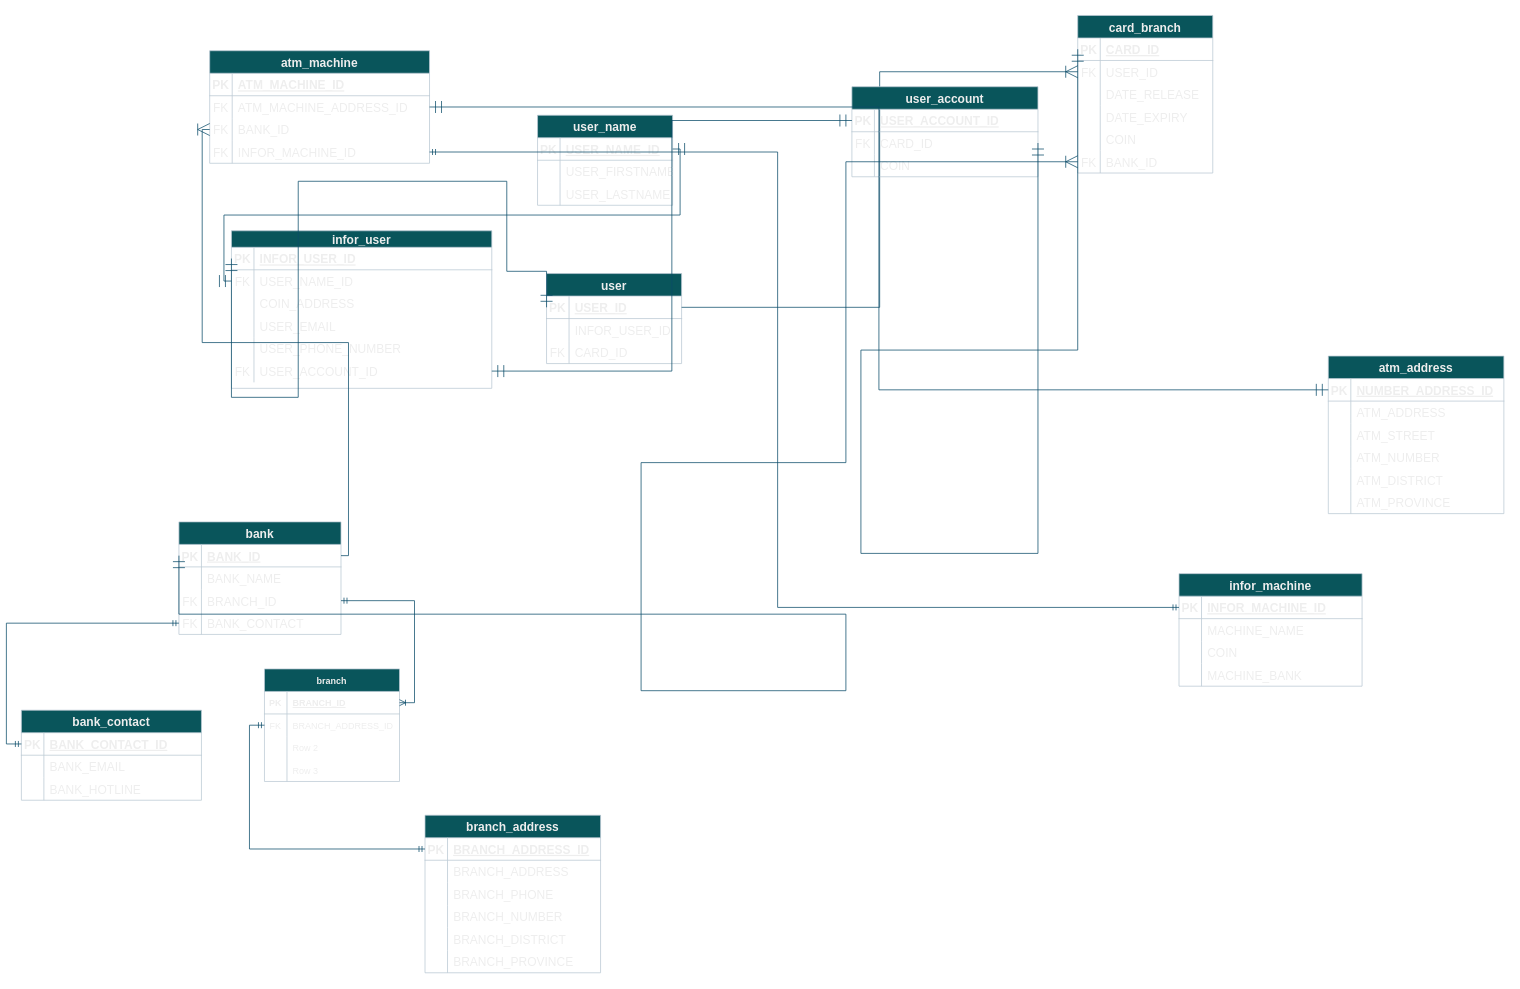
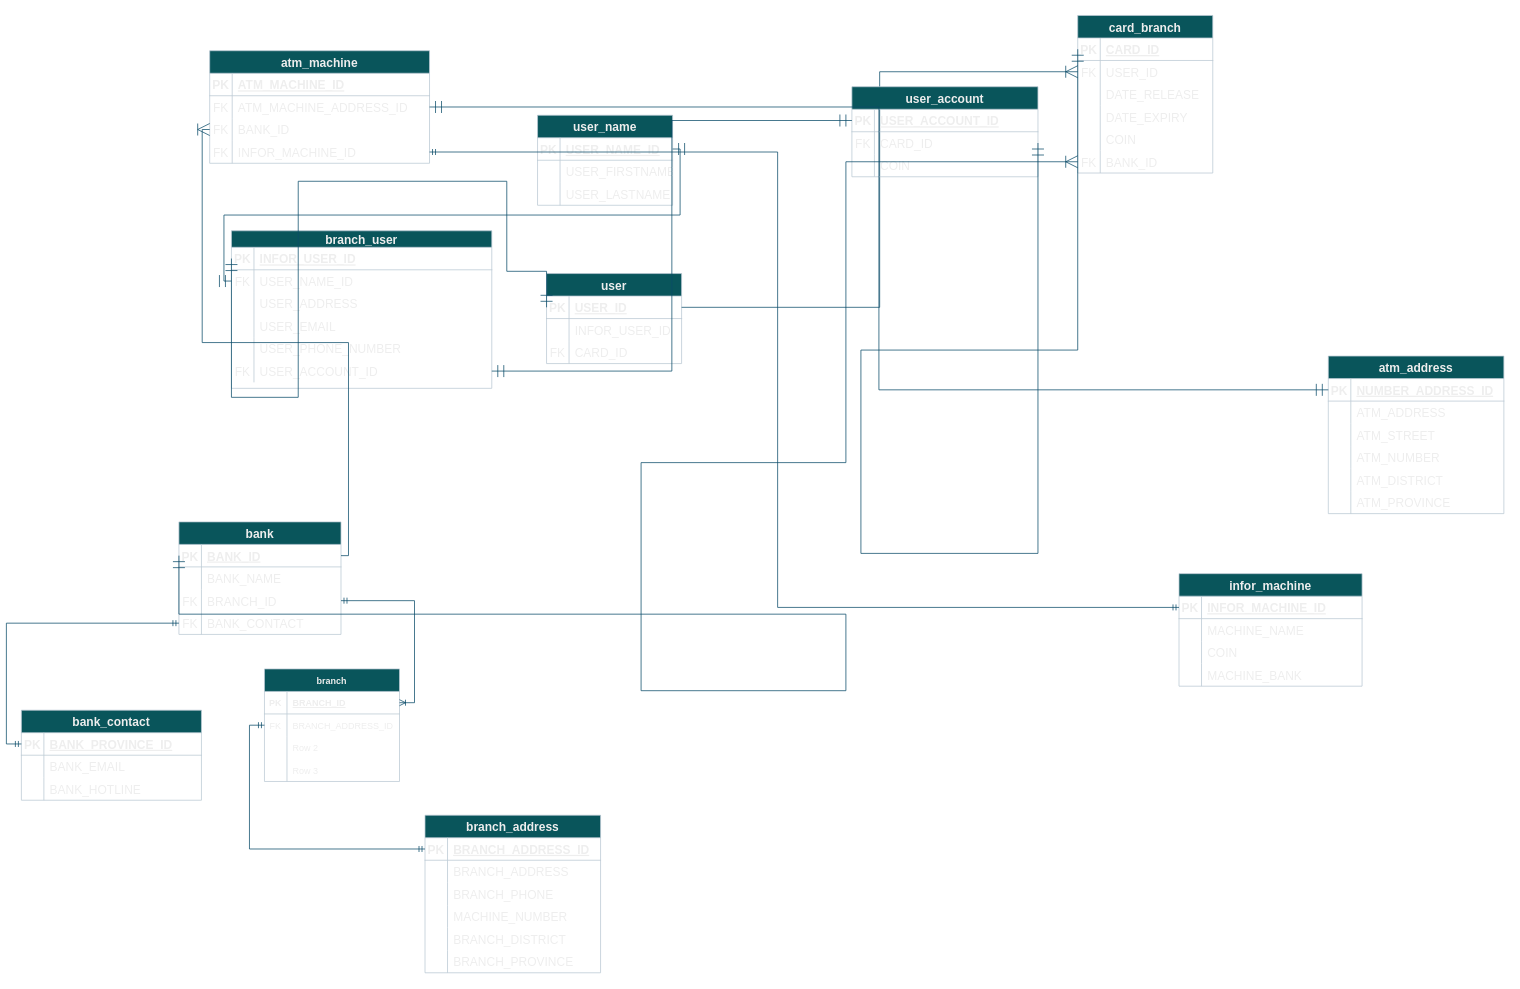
(361, 240) -> (361, 240)
(300, 304) -> (300, 304)
(100, 745) -> (103, 745)
(497, 917) -> (500, 917)
